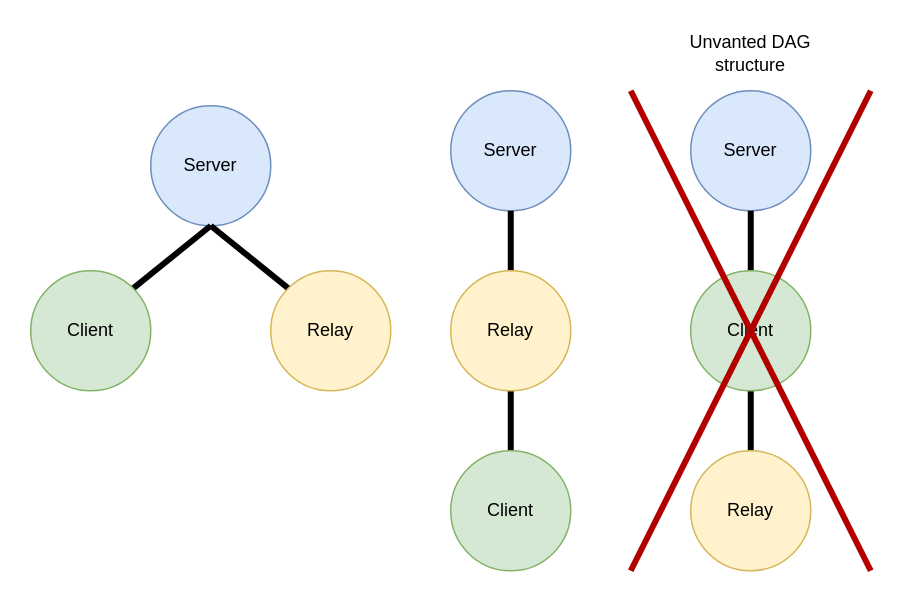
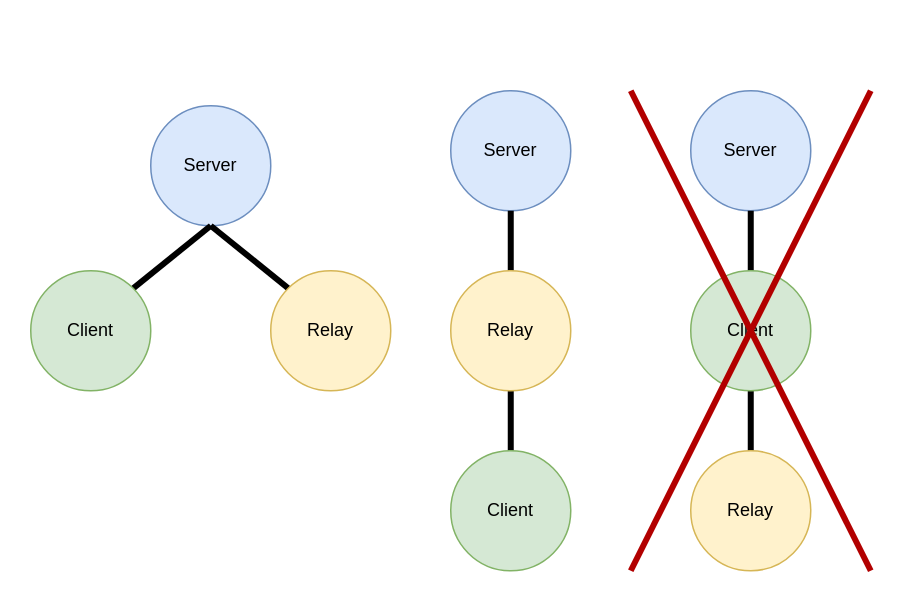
(751, 53) -> none
